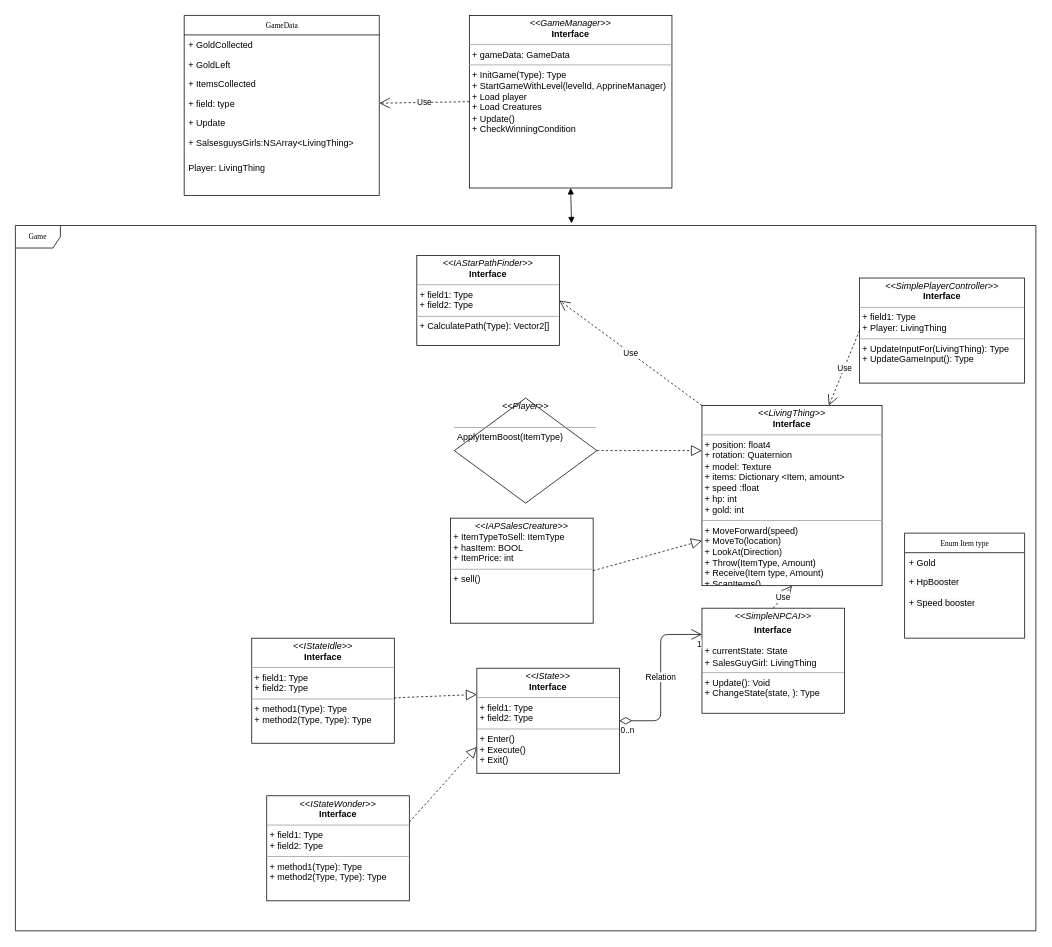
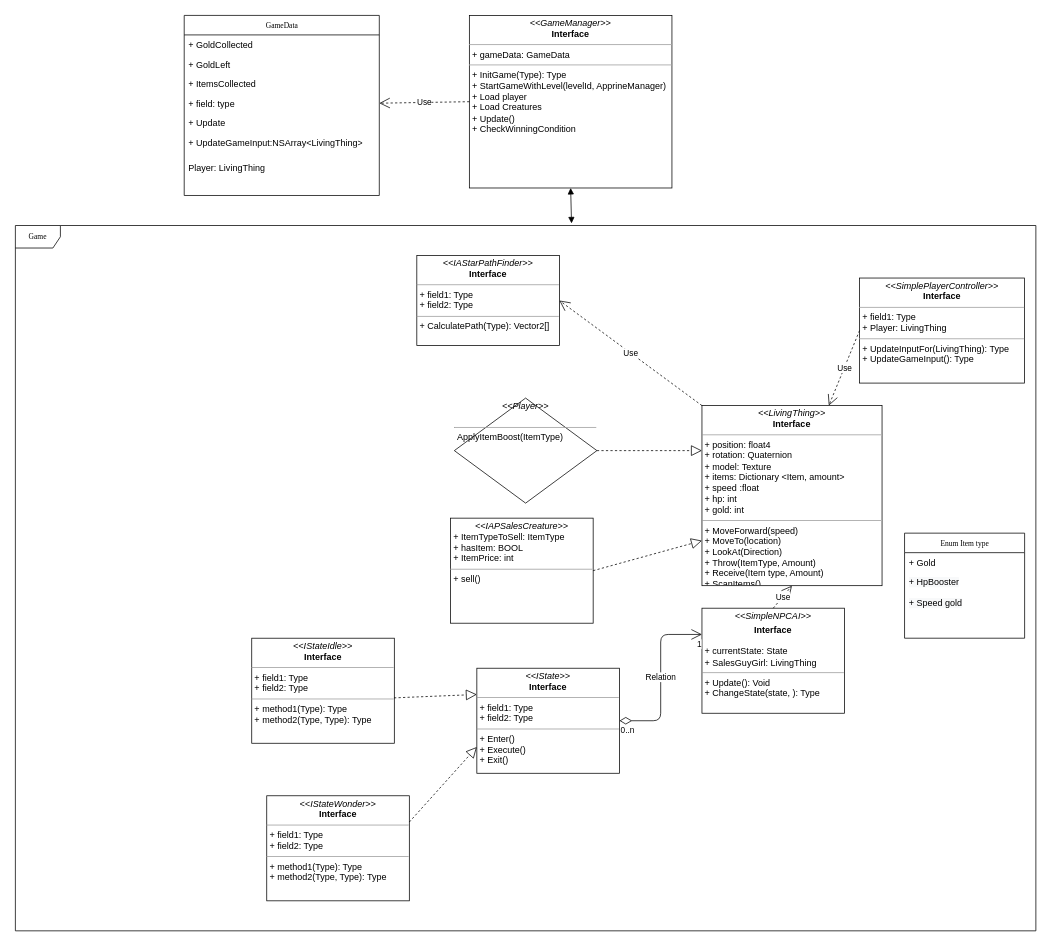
(275, 143) -> (279, 143)
(944, 604) -> (935, 604)
